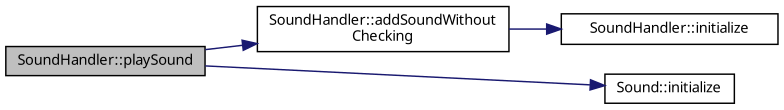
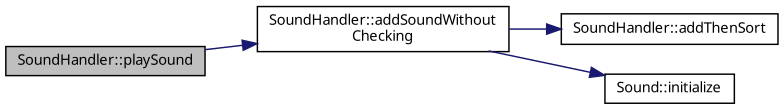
(670, 29) -> (670, 29)
(398, 75) -> (539, 62)
